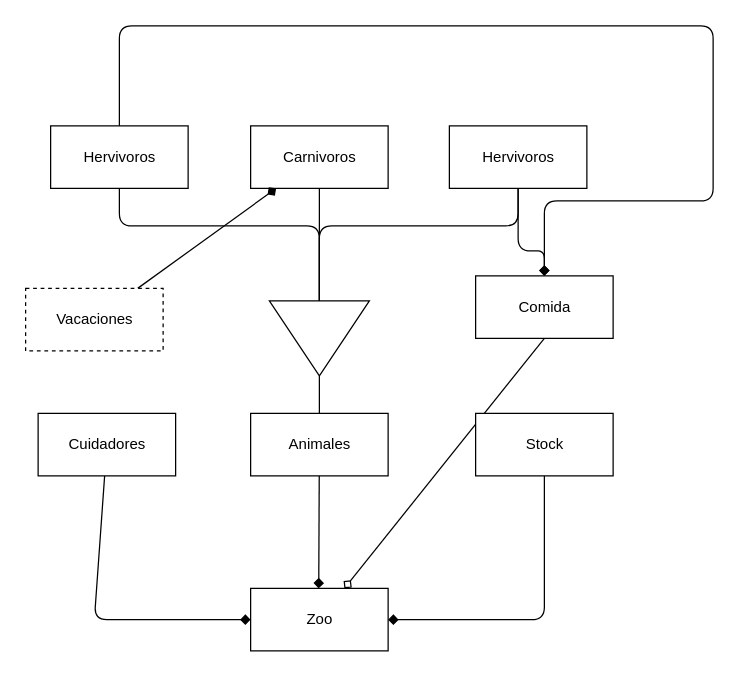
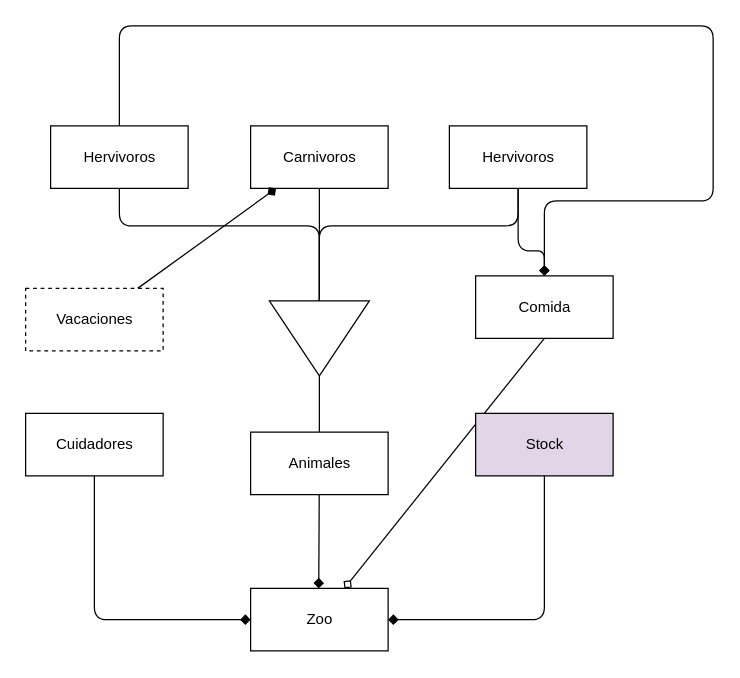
(107, 444) -> (94, 444)
(319, 444) -> (319, 463)
(544, 444) -> (544, 444)
